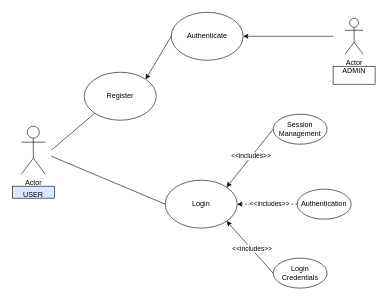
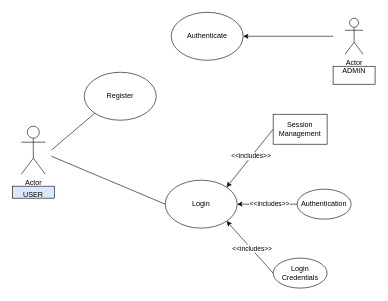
(160, 56) -> none
(300, 129) -> (300, 129)
(246, 204) -> (246, 204)
